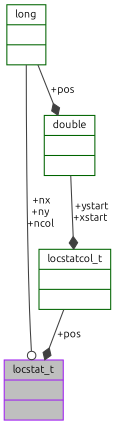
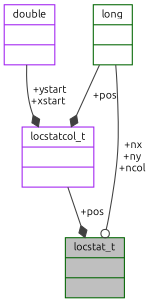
(46, 84) -> (88, 90)
(70, 145) -> (30, 35)
(75, 279) -> (58, 157)
(34, 390) -> (95, 268)
